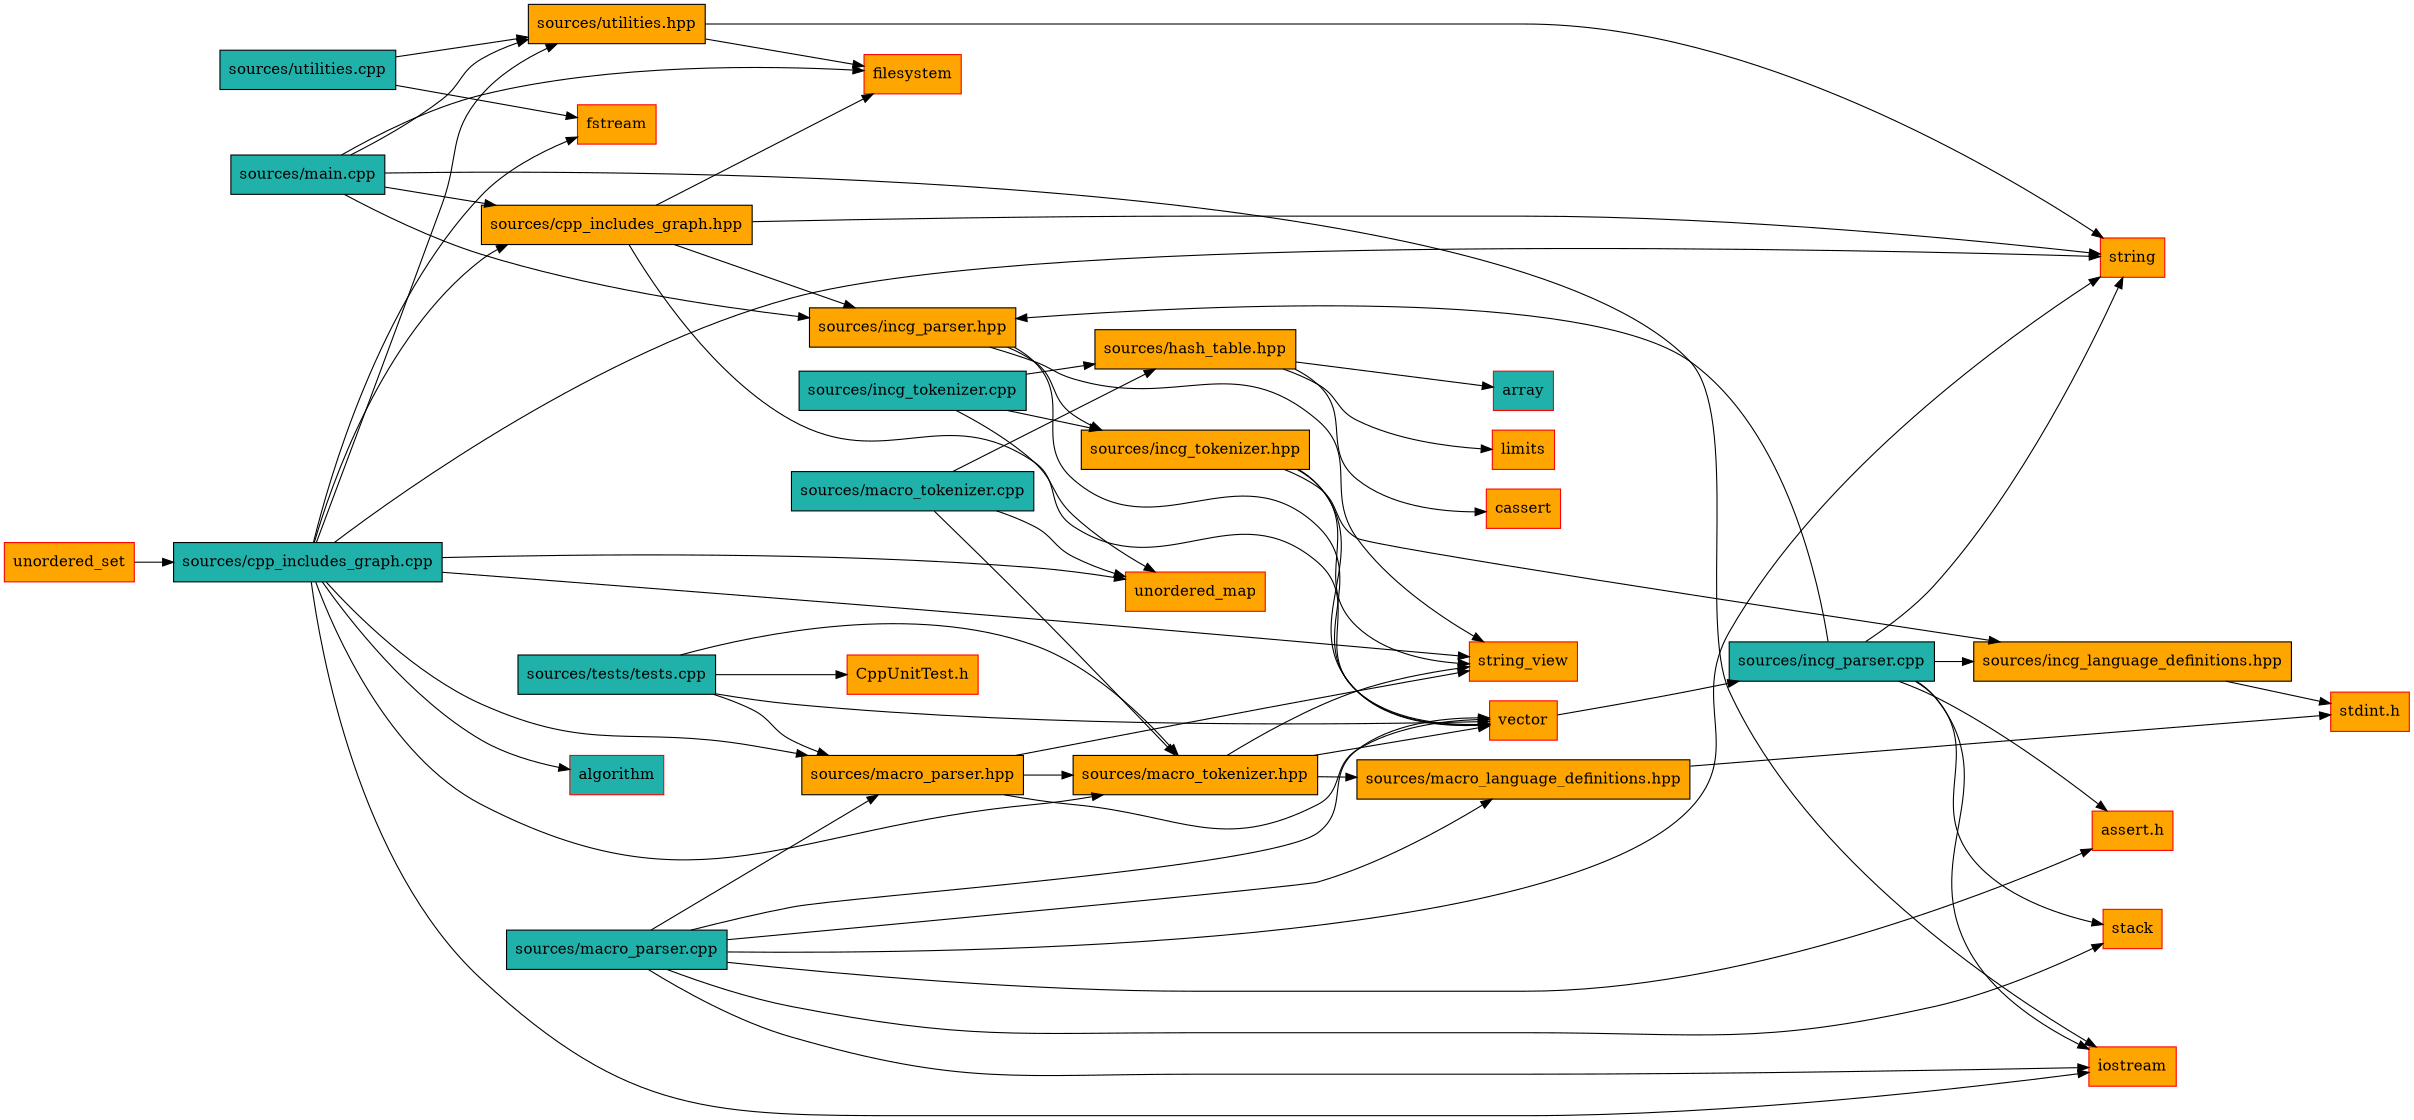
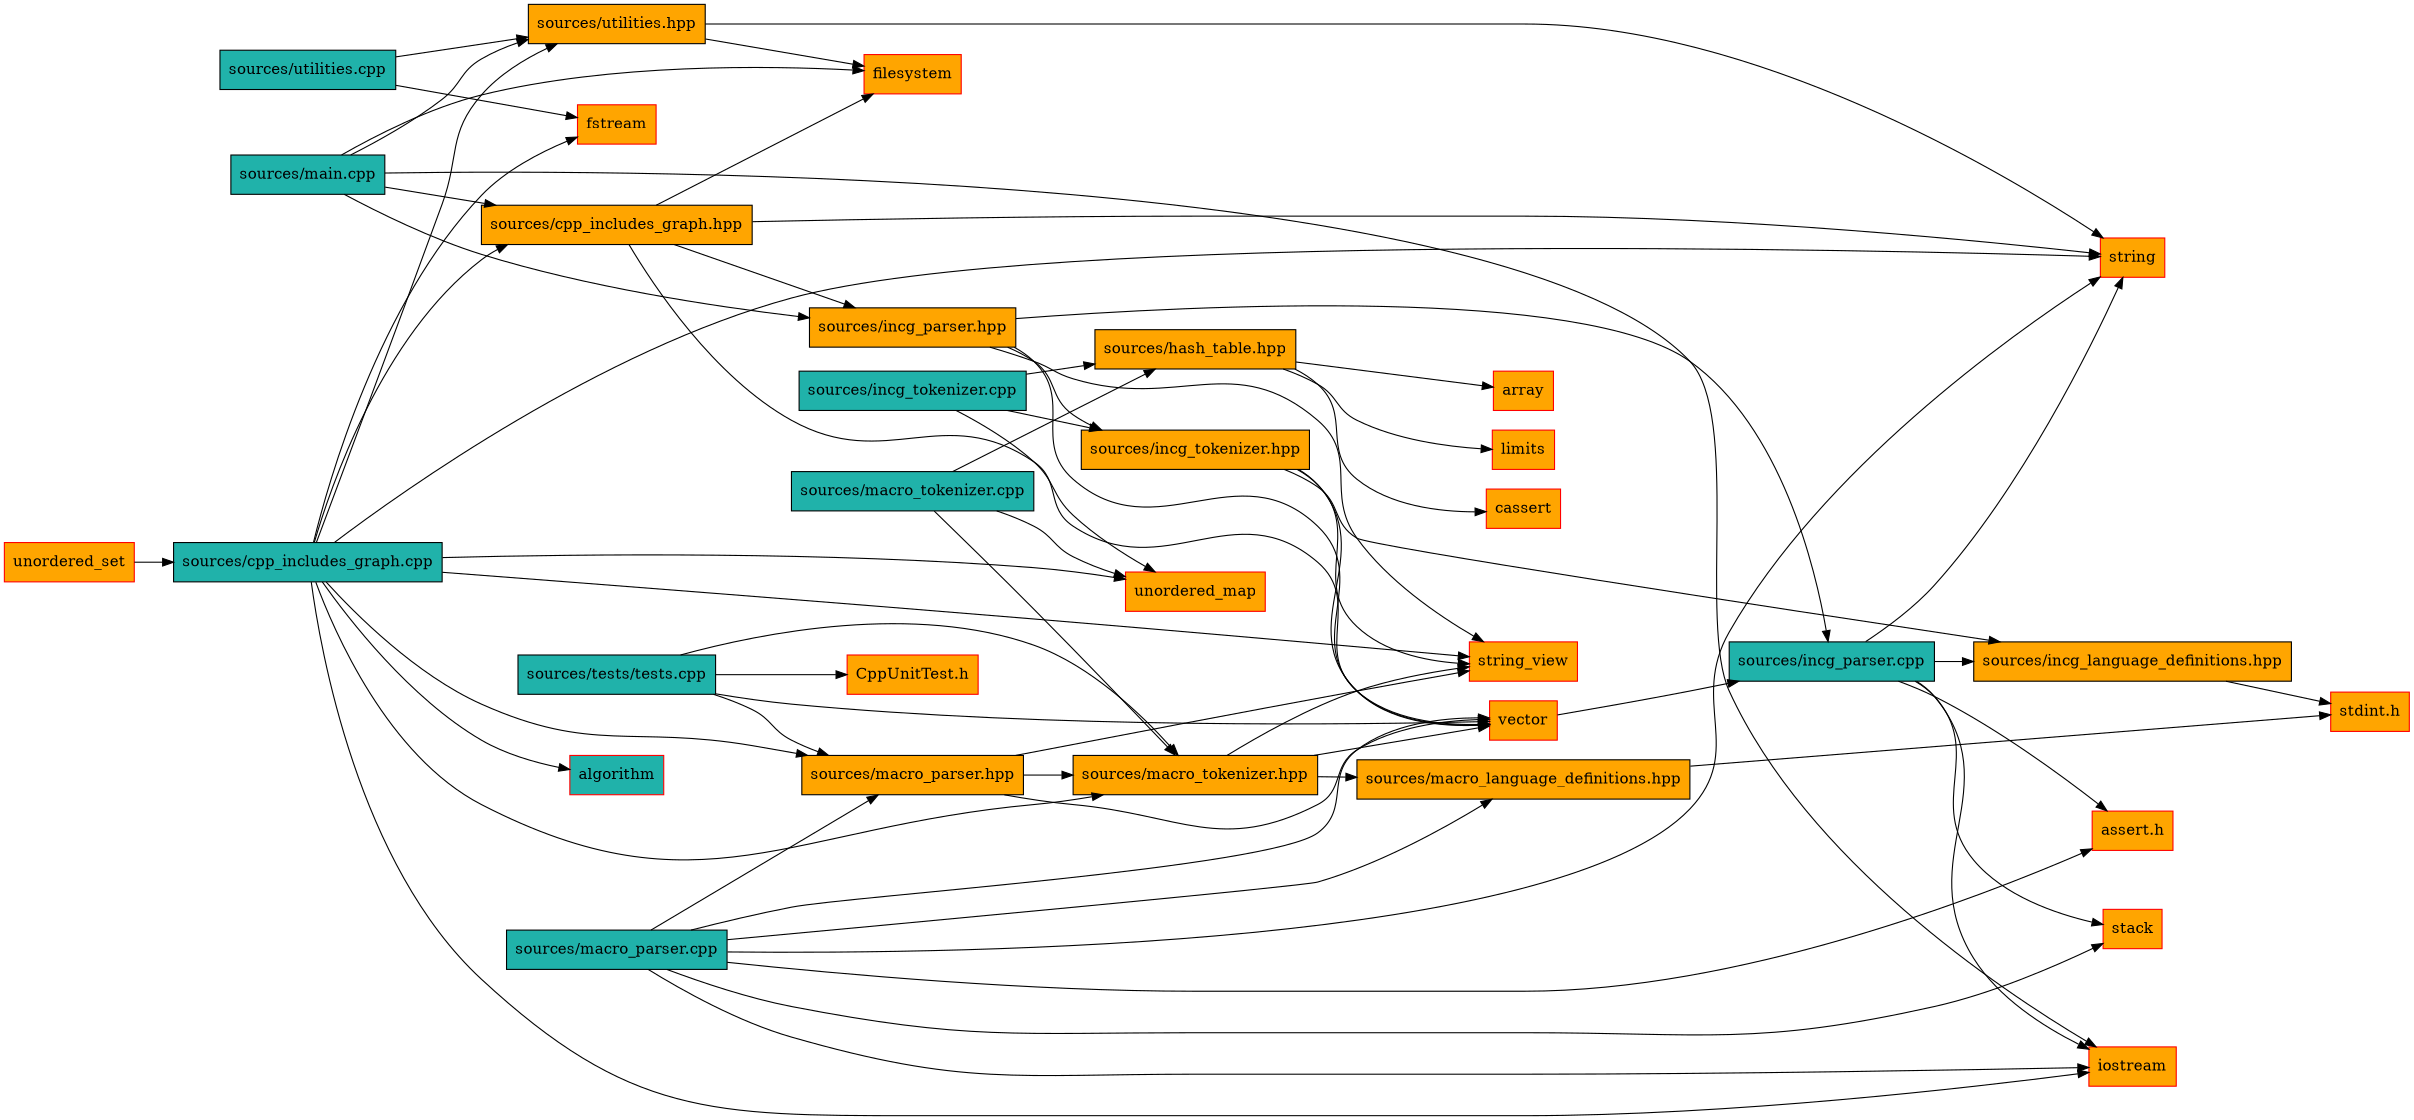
(1522, 316) -> (1511, 315)
(1523, 391) -> (1523, 391)
